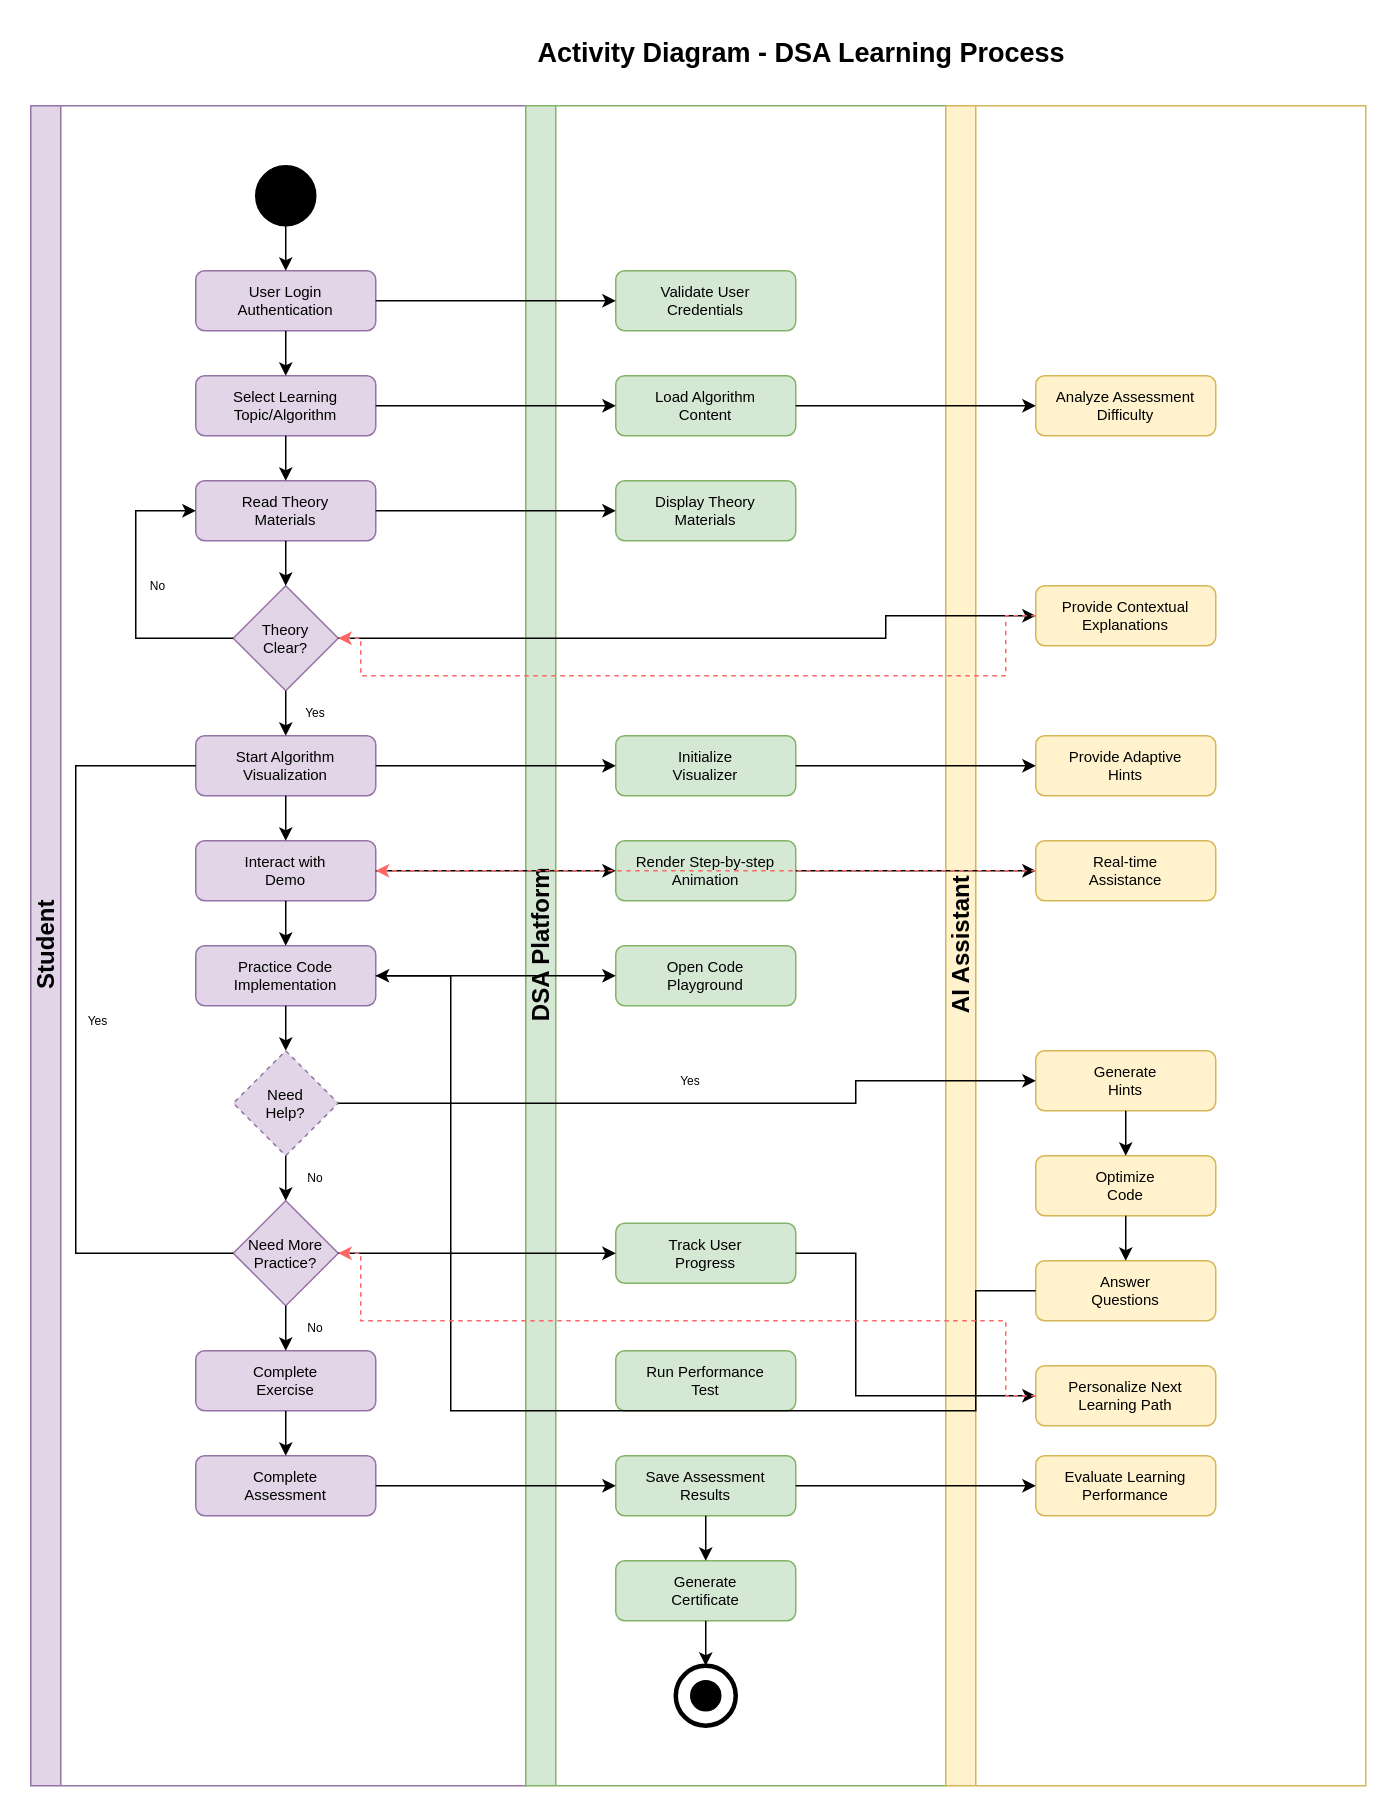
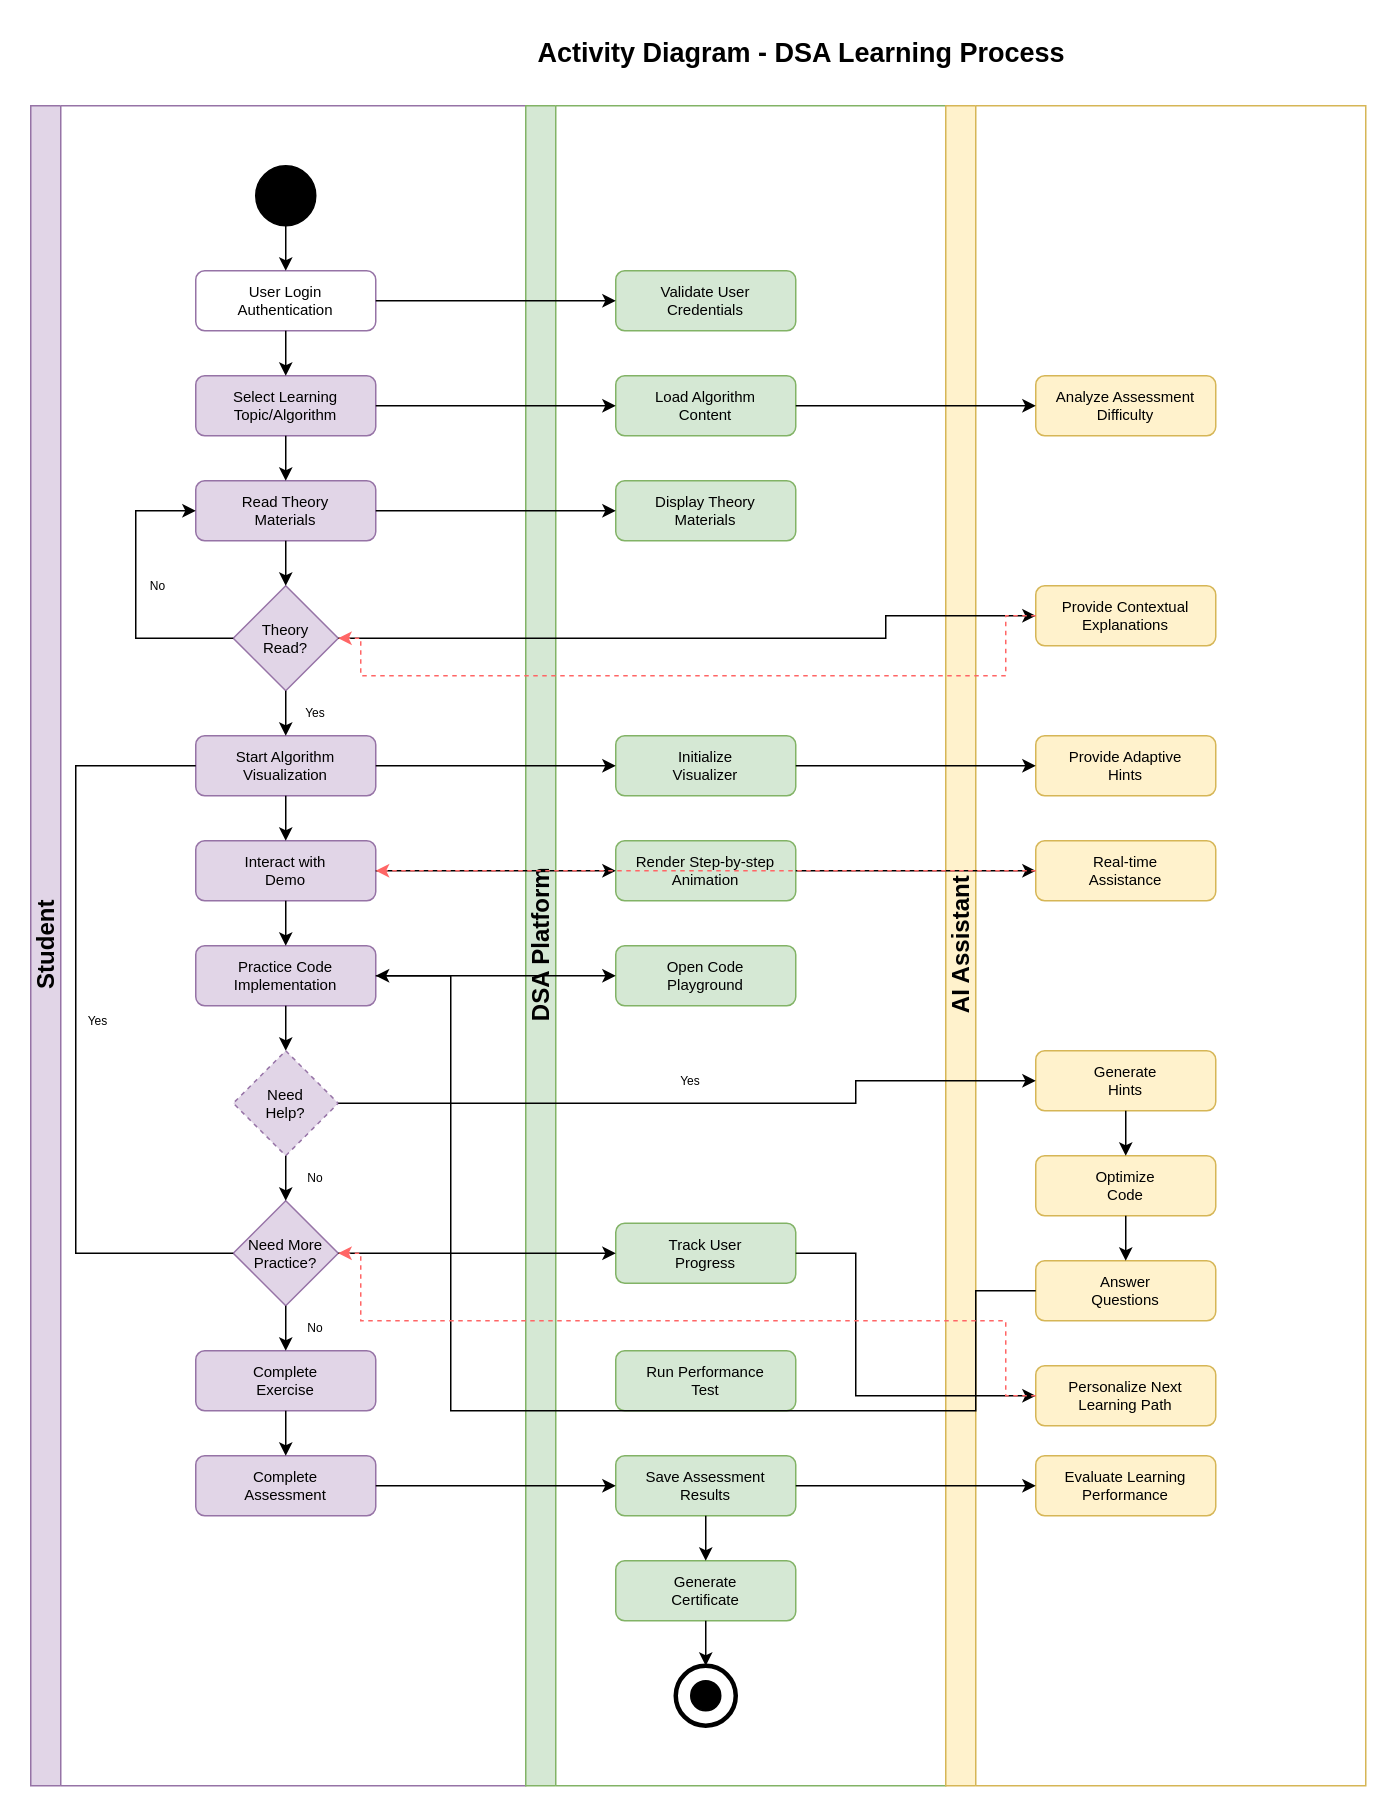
(286, 301) -> (286, 301)
(286, 638) -> (286, 638)
